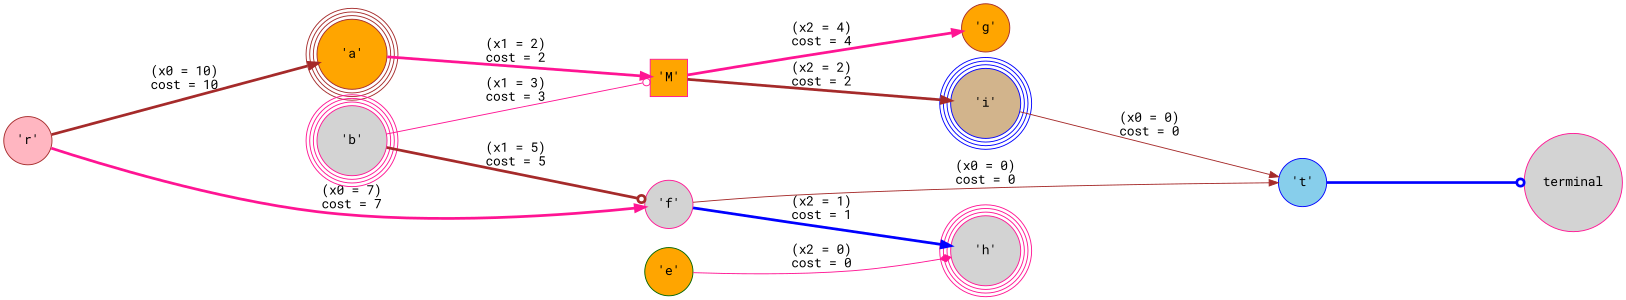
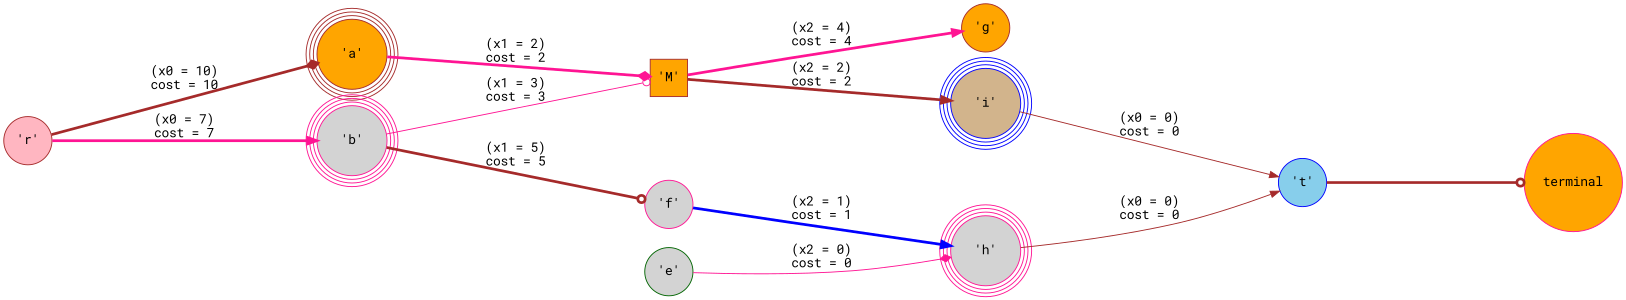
(514, 66) -> (514, 66)
(669, 78) -> (669, 78)
(179, 100) -> (179, 100)
(1422, 183) -> (1422, 183)
(1573, 183) -> (1573, 183)
(981, 188) -> (1148, 229)
(339, 214) -> (180, 141)
(669, 272) -> (669, 272)
